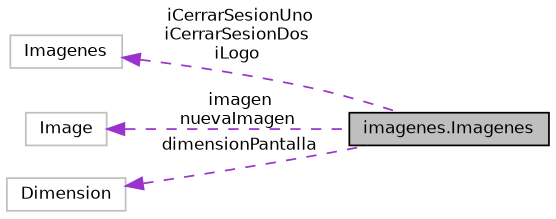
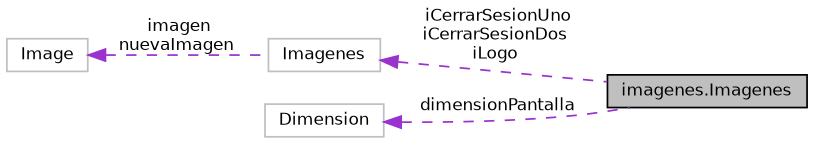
(237, 129) -> (187, 55)
